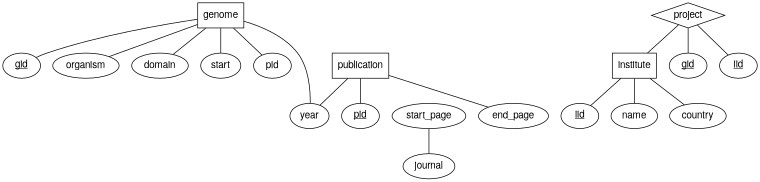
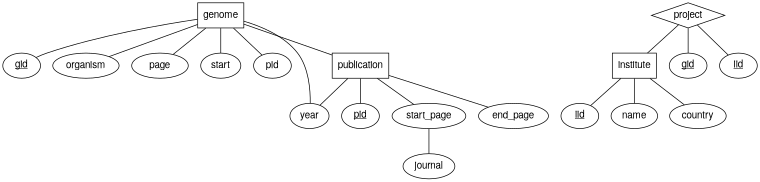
none -> (292, 41)
(160, 66) -> (160, 66)
none -> (396, 91)
